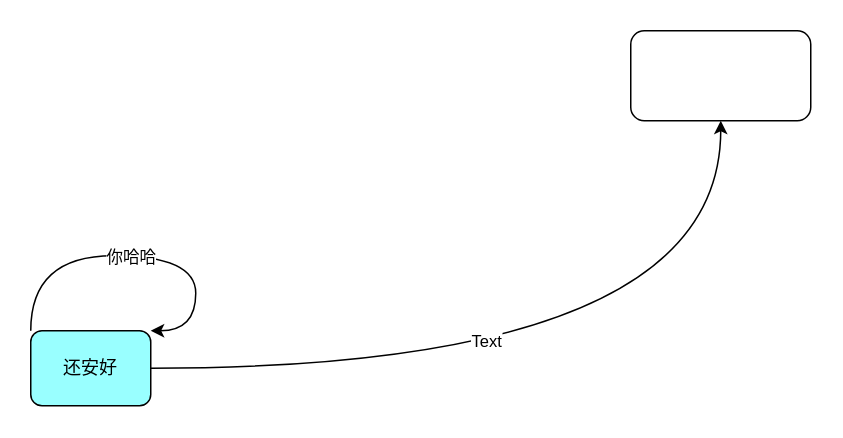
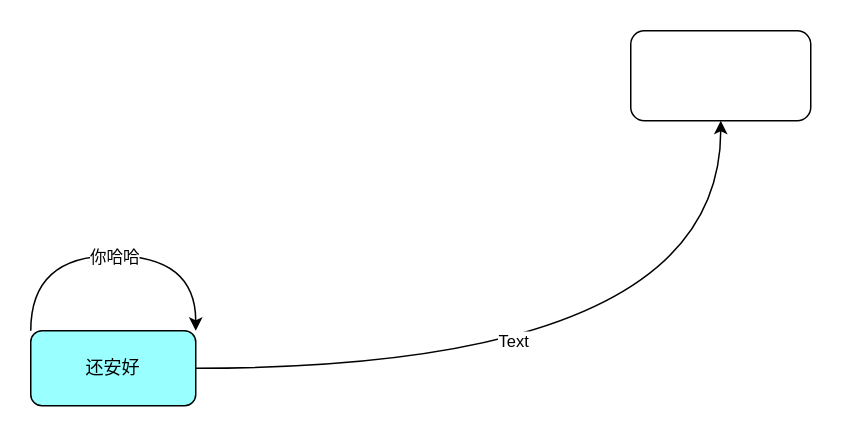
(91, 368) -> (113, 368)
